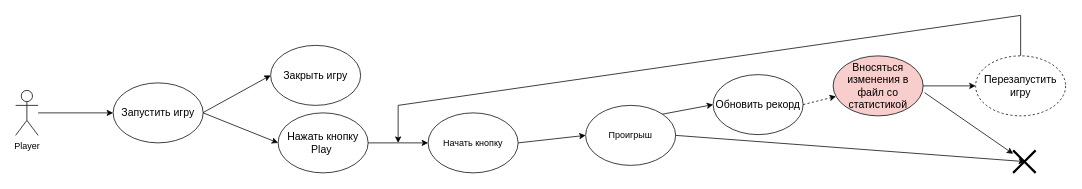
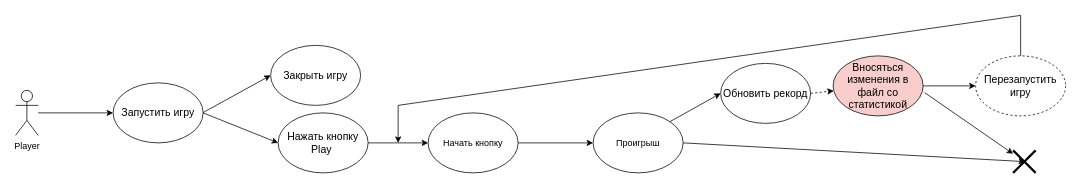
(758, 105) -> (765, 93)
(630, 135) -> (638, 143)
